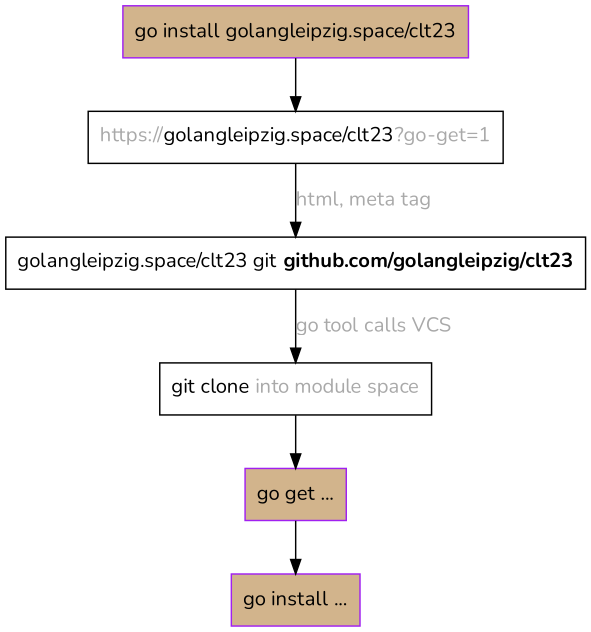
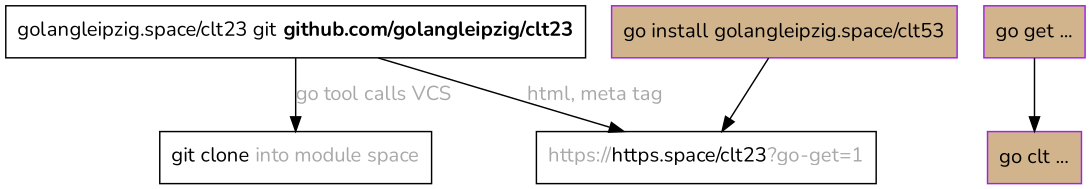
(296, 32) -> (784, 32)
(279, 135) -> (690, 155)
(296, 193) -> (494, 93)
(296, 435) -> none
(296, 600) -> (1034, 158)
